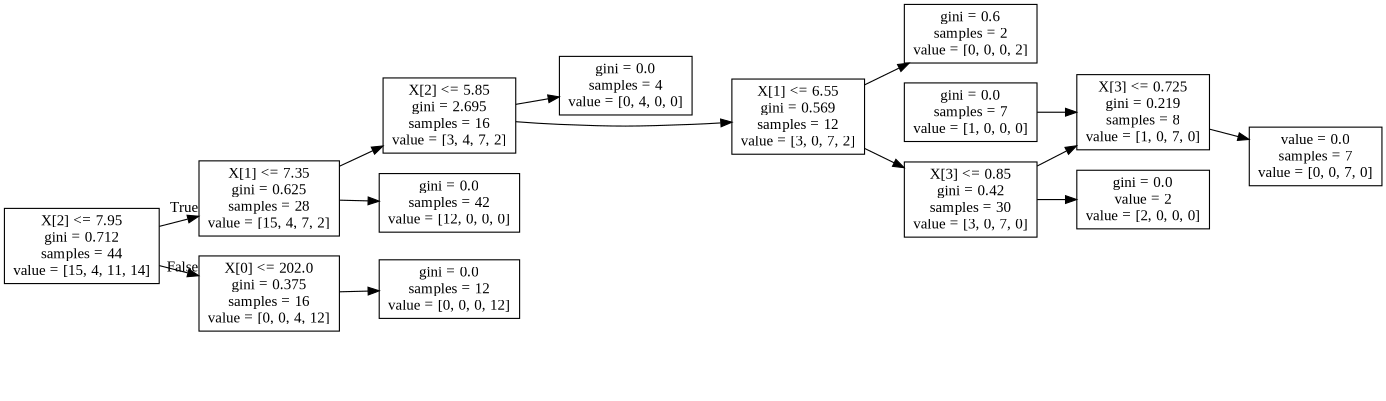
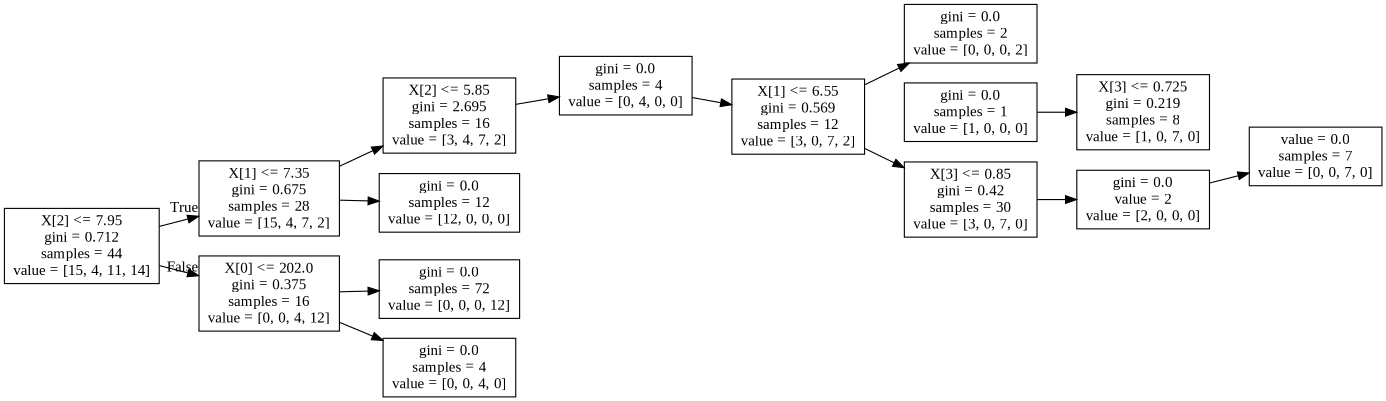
(971, 34) -> (971, 34)
(971, 112) -> (971, 112)
(618, 126) -> (706, 100)
(1224, 133) -> (1224, 179)
(1052, 159) -> none
(269, 198) -> (269, 198)
(449, 203) -> (449, 203)
(449, 289) -> (449, 289)
none -> (449, 368)
